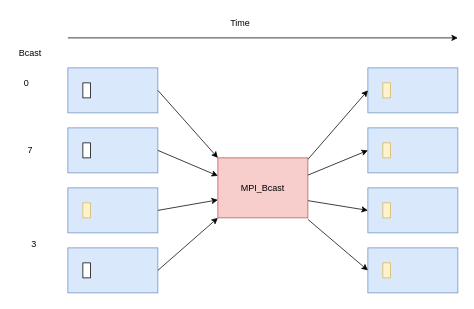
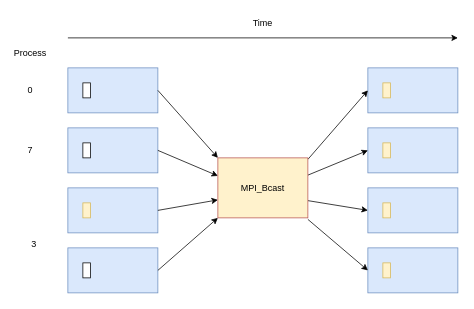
(240, 23) -> (263, 23)
(30, 53) -> (30, 53)
(27, 83) -> (30, 90)
(263, 188) -> (263, 188)
